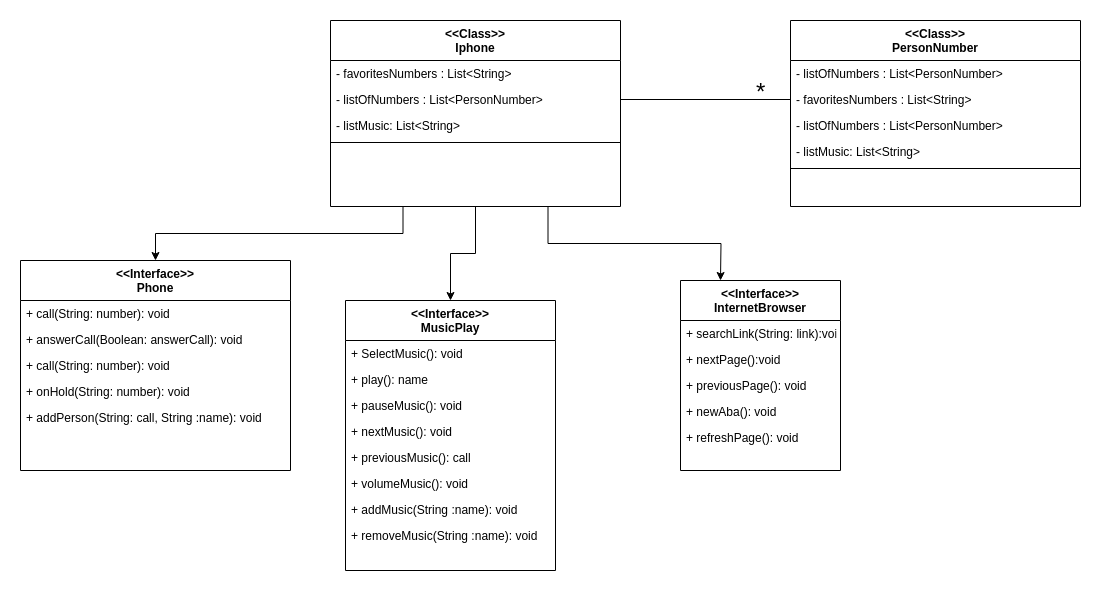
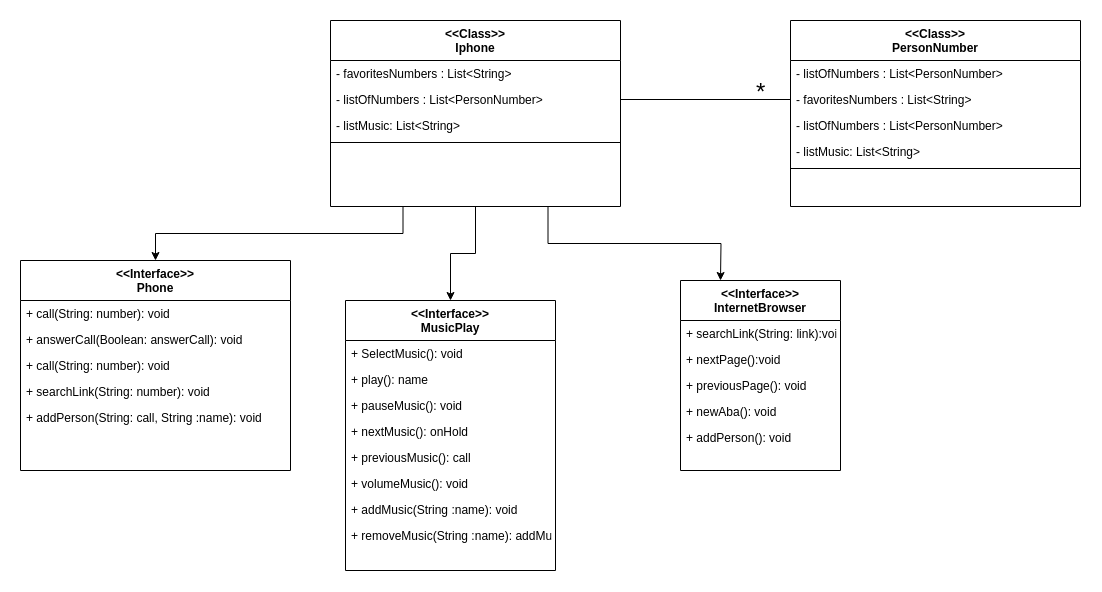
(114, 392) -> (128, 392)
(407, 432) -> (414, 432)
(750, 438) -> (744, 438)
(449, 536) -> (463, 536)
